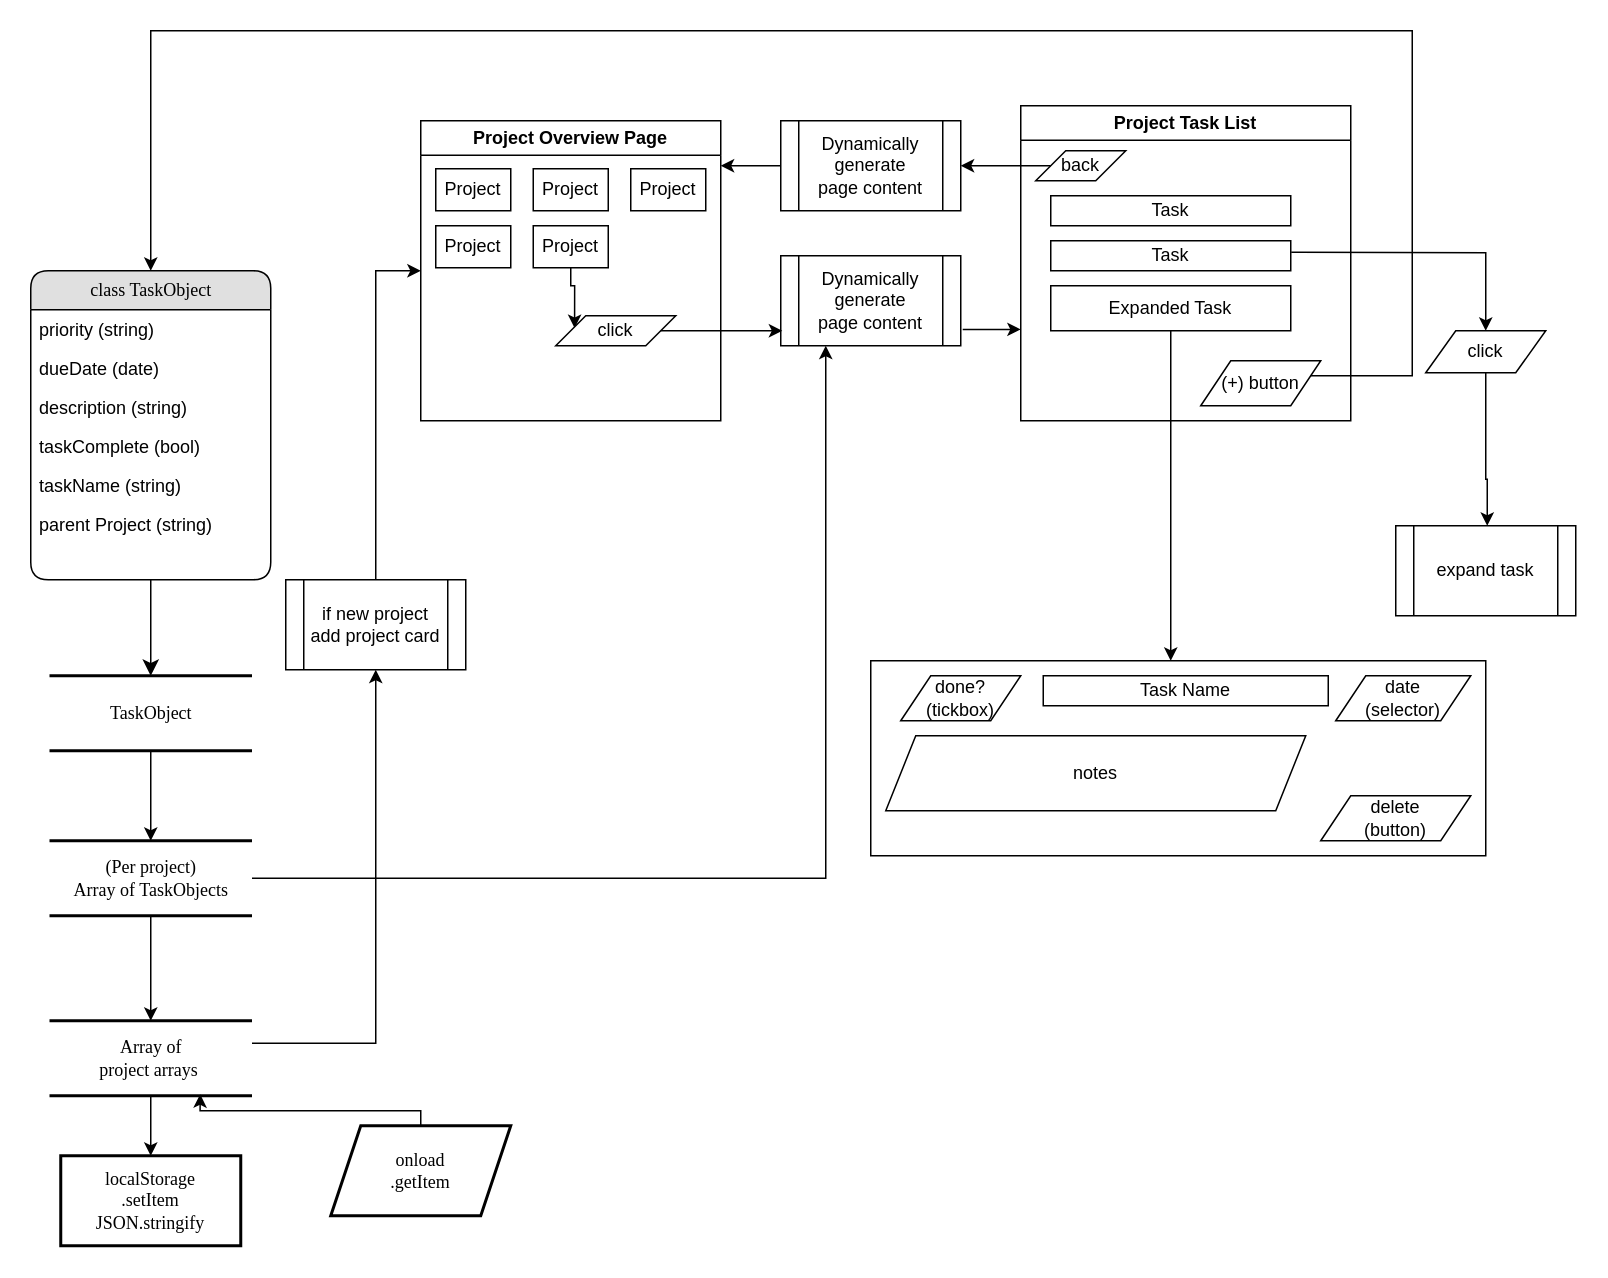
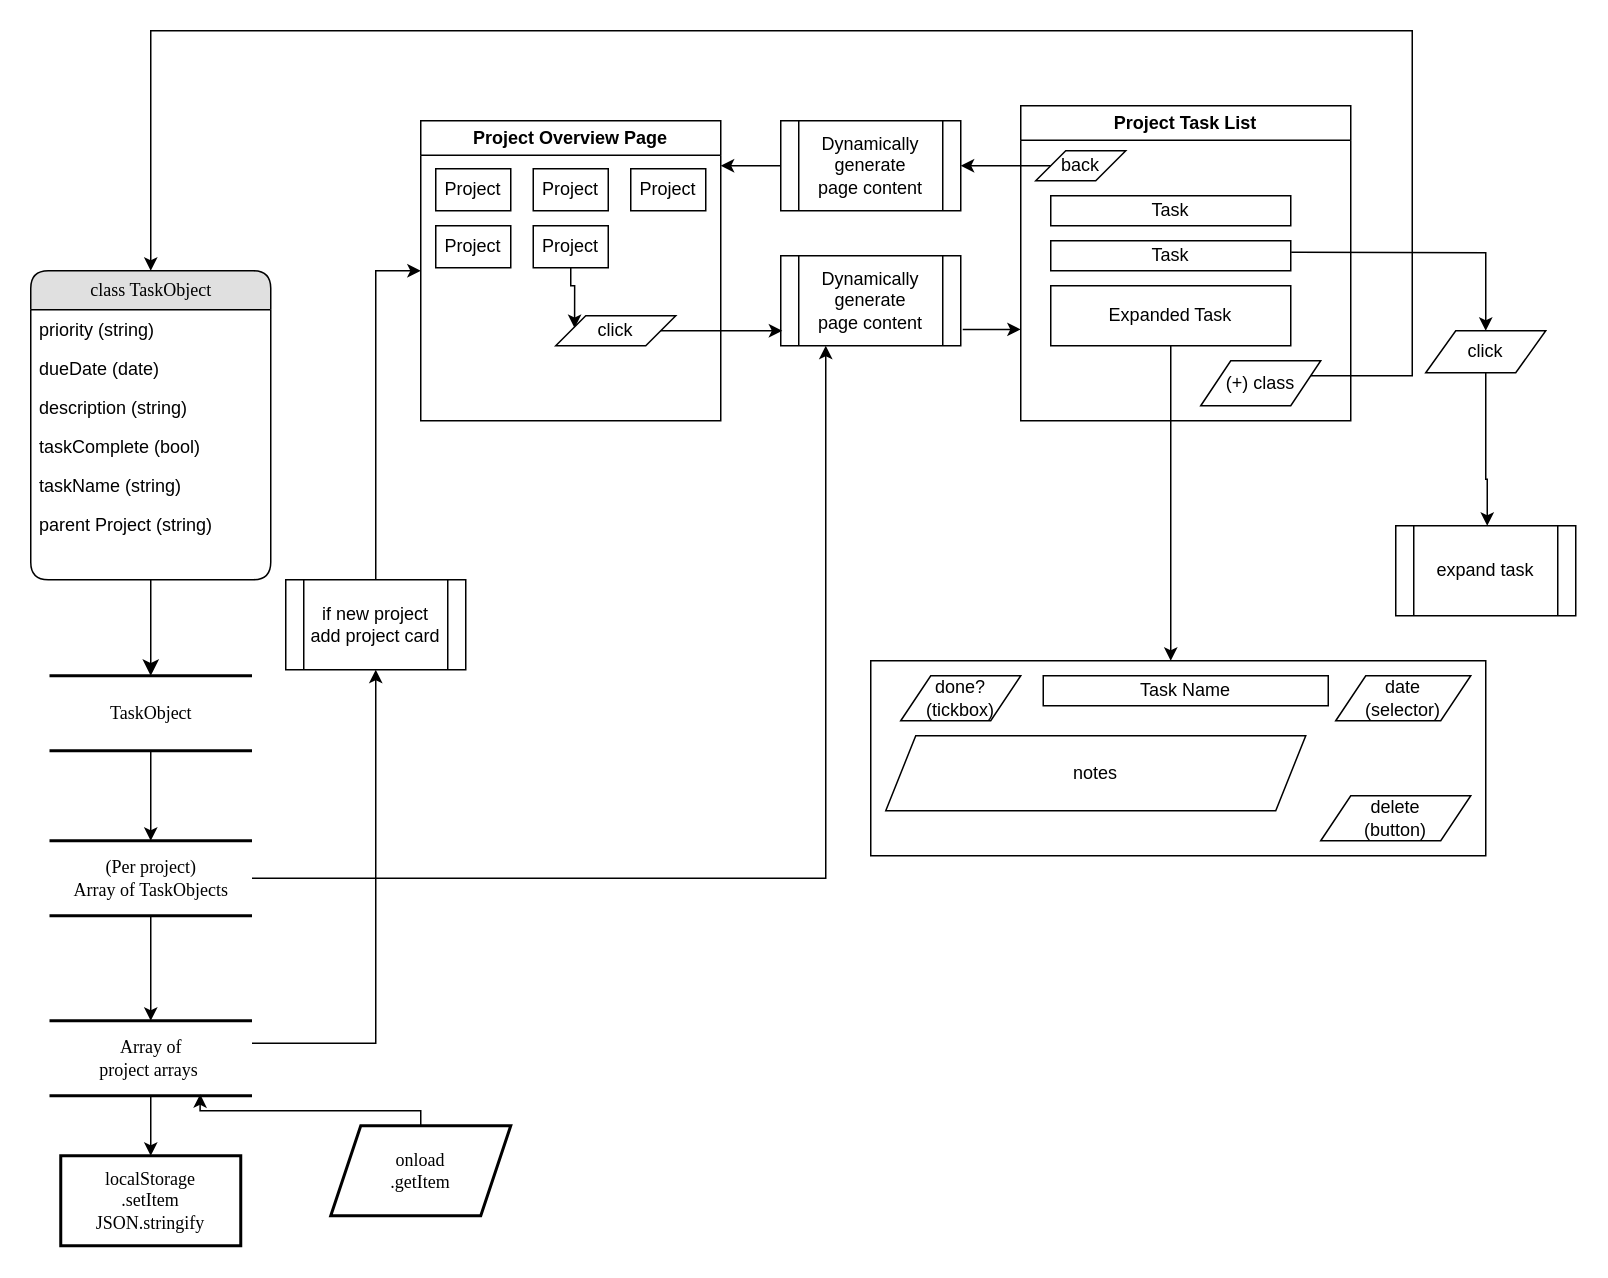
(1171, 308) -> (1171, 316)
(1261, 383) -> (1261, 383)
